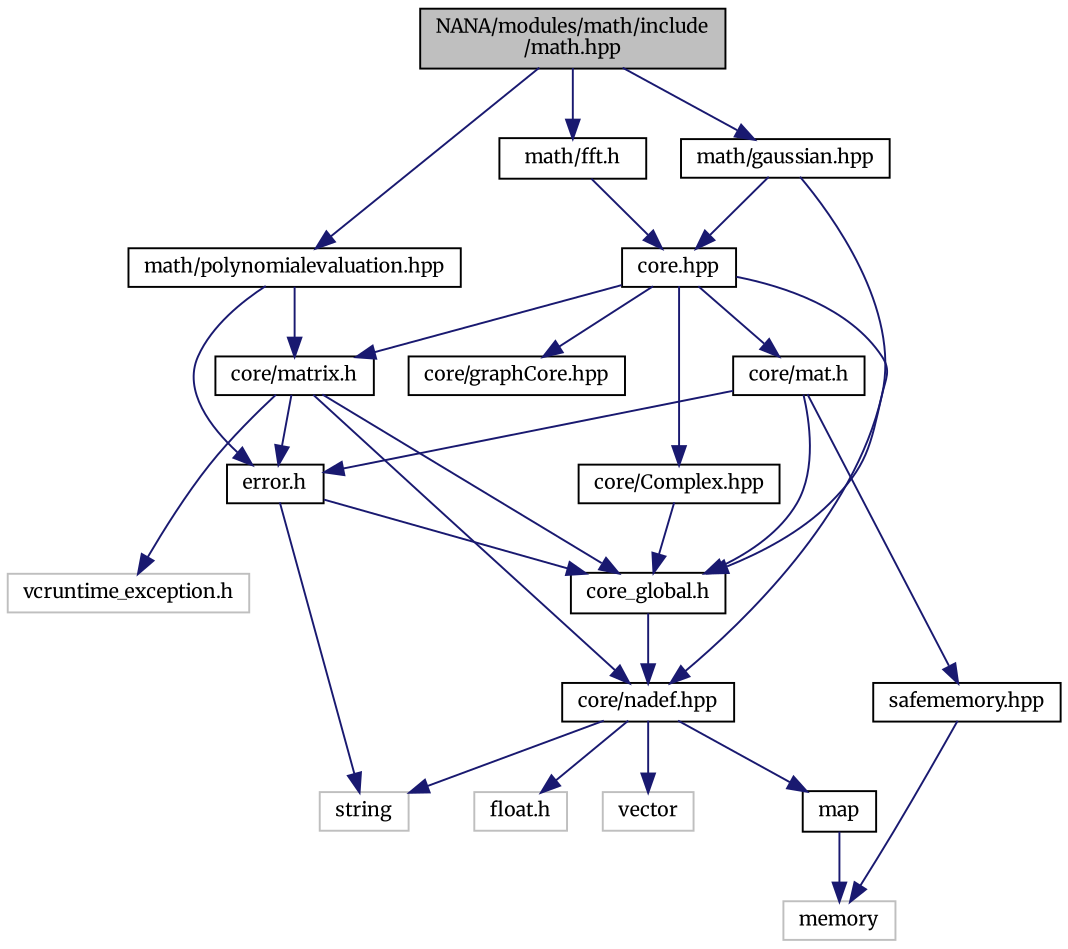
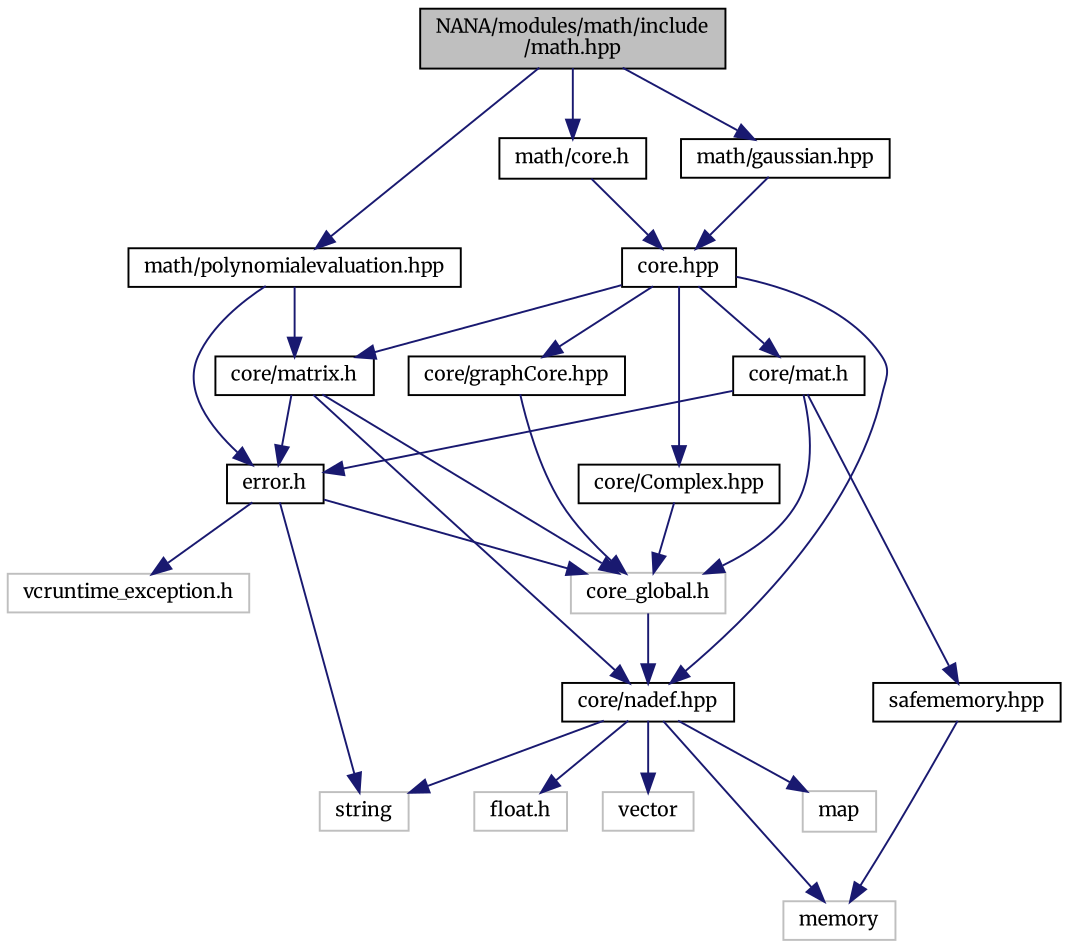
(573, 158) -> (573, 158)
(883, 336) -> (551, 486)
(205, 471) -> (210, 533)
(648, 593) -> (648, 593)
(839, 811) -> (839, 811)
(839, 857) -> (737, 804)
